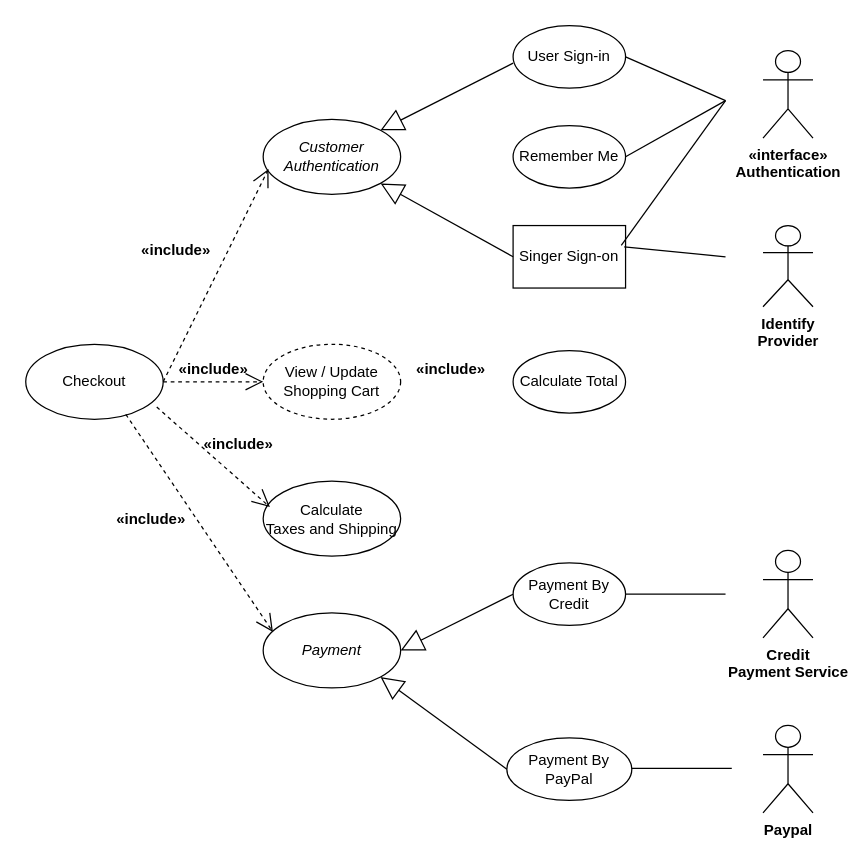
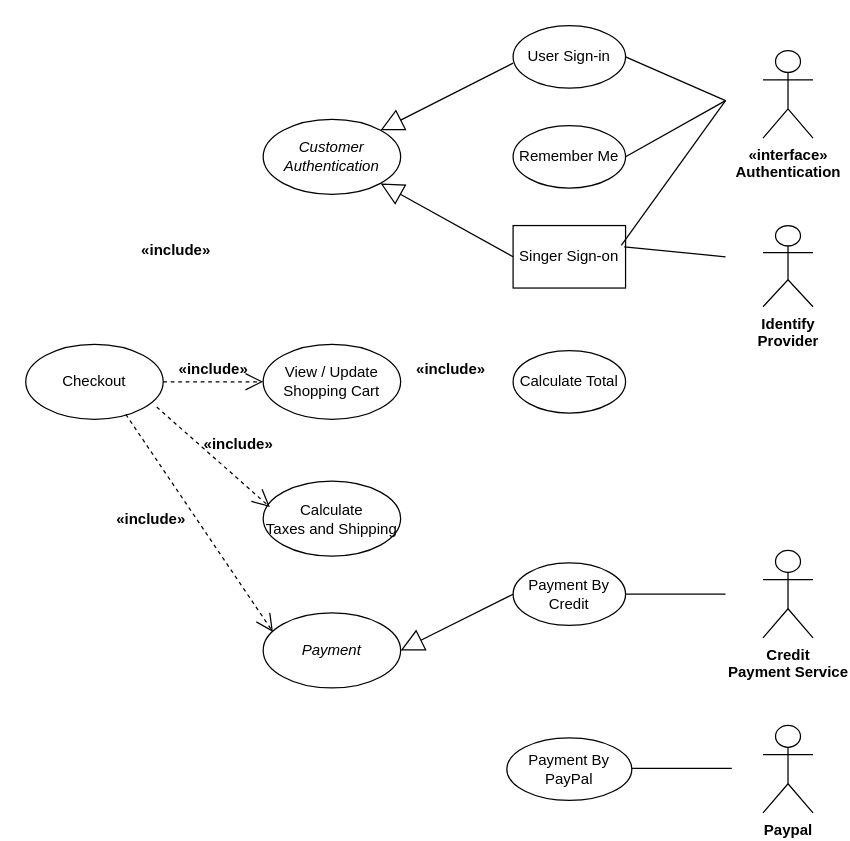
(216, 276) -> none
(332, 382) -> (332, 382)
(453, 730) -> none
